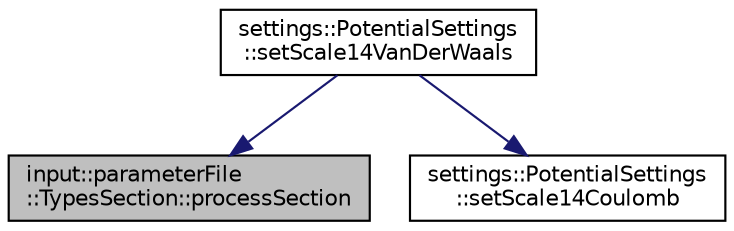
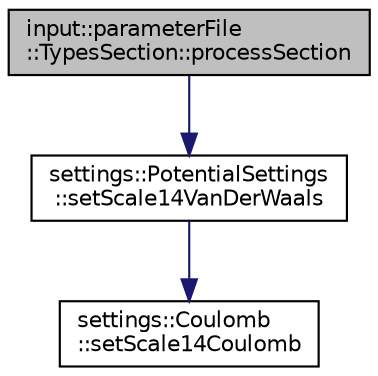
(293, 109) -> (189, 104)
(568, 188) -> (189, 334)
